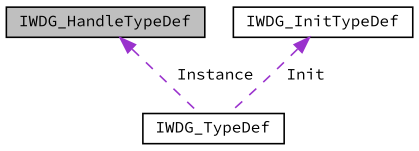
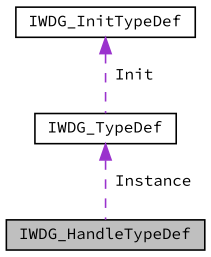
(166, 81) -> (106, 190)
